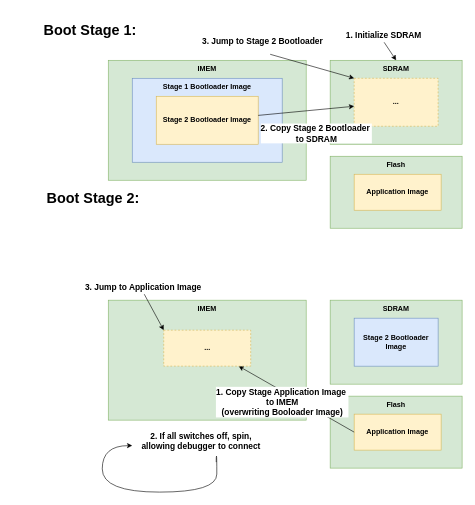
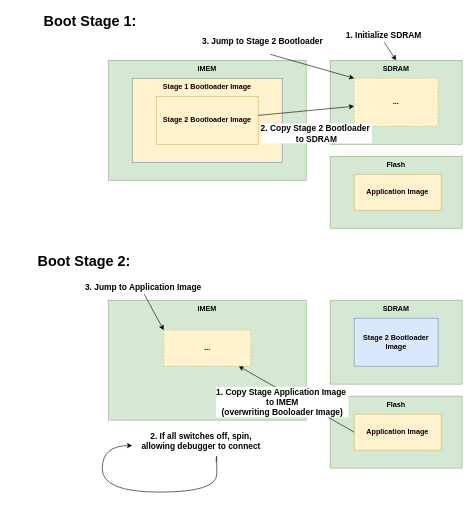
(90, 30) -> (90, 21)
(207, 87) -> (207, 87)
(93, 198) -> (84, 261)
